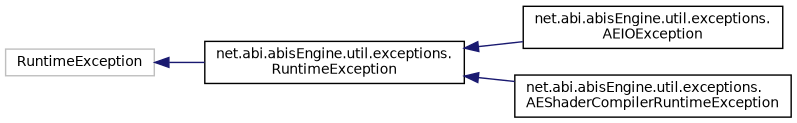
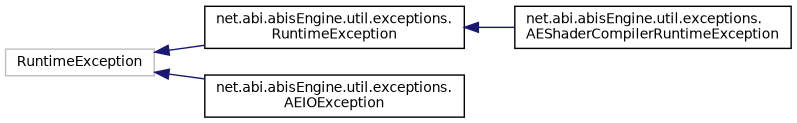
(501, 44) -> (187, 77)
